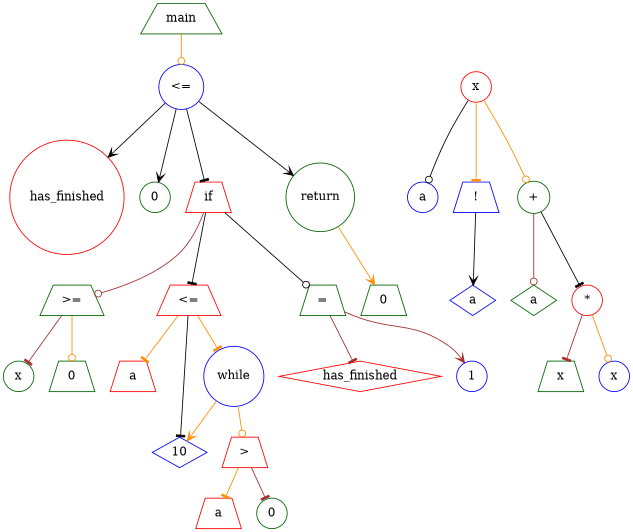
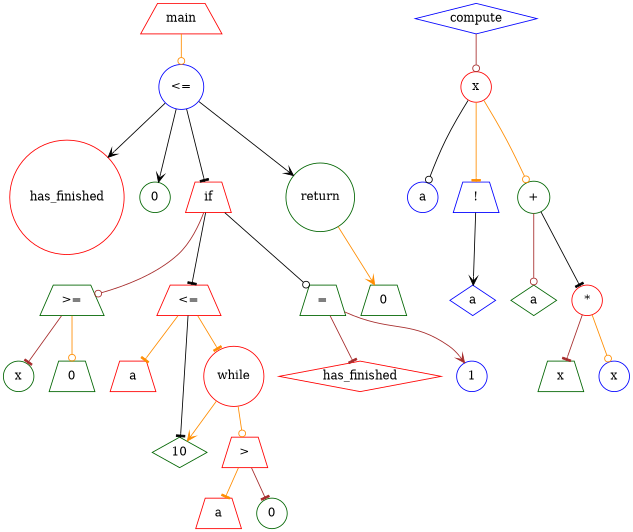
(181, 19) -> (181, 19)
none -> (476, 19)
(234, 376) -> (234, 376)
(180, 452) -> (180, 452)
